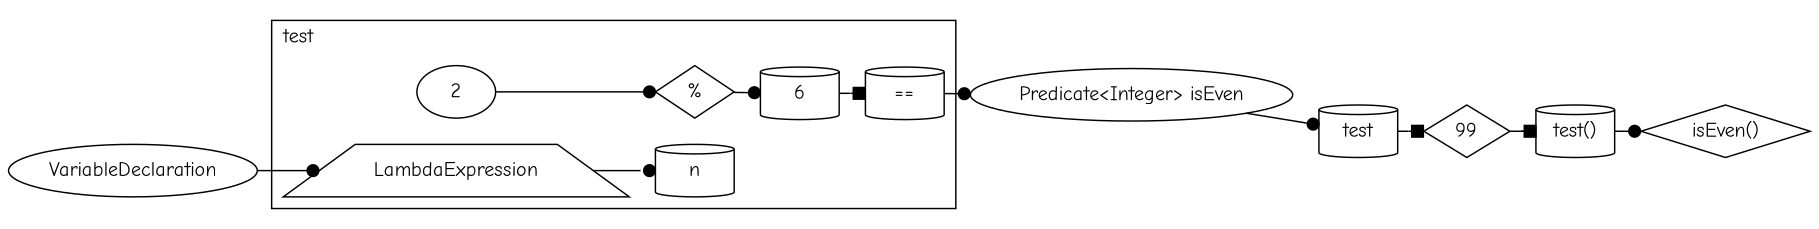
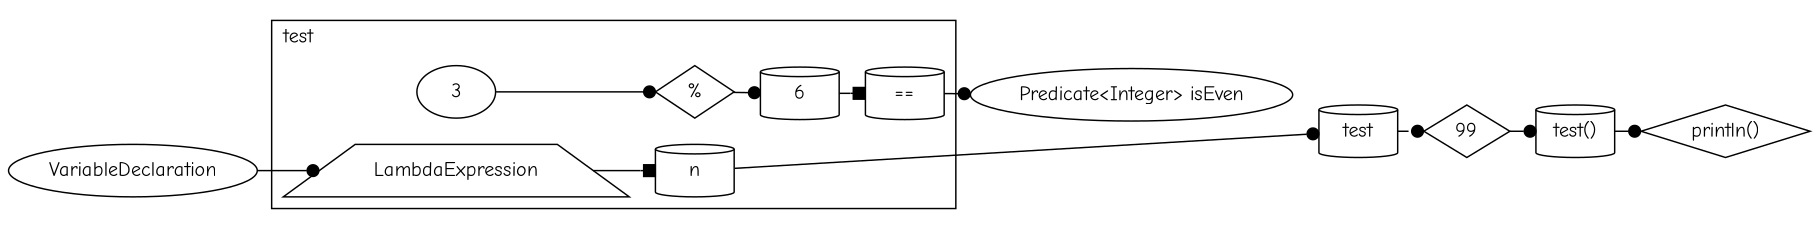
(456, 92) -> (456, 92)
(1277, 118) -> (1021, 151)
(1403, 131) -> (1403, 131)
(1517, 131) -> (1517, 131)
(1726, 131) -> (1726, 131)
(617, 171) -> (617, 171)
